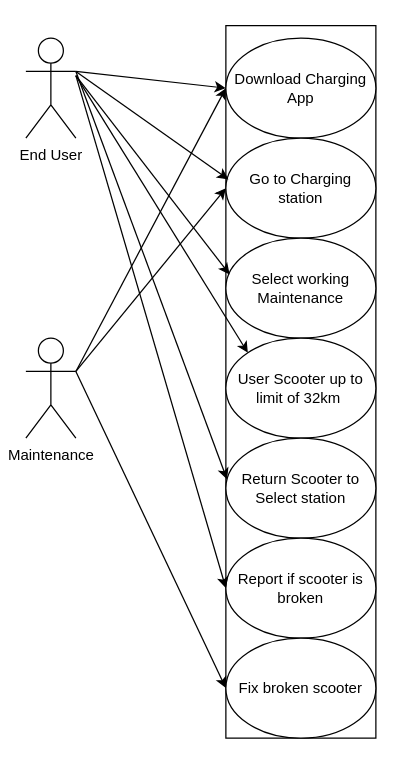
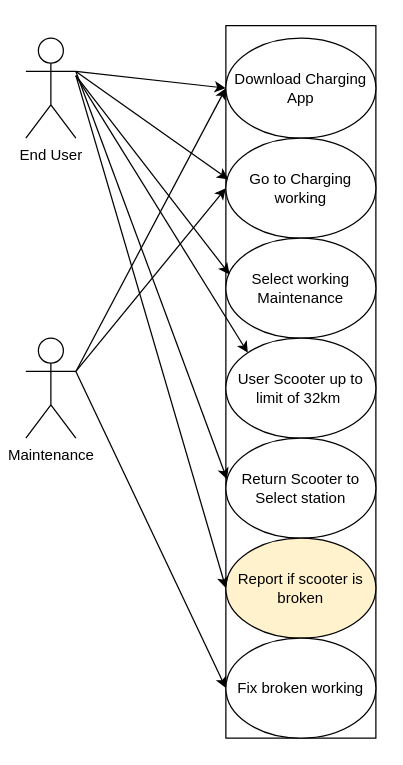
(301, 188) -> (301, 188)
(301, 588) -> (301, 588)
(301, 688) -> (301, 688)
